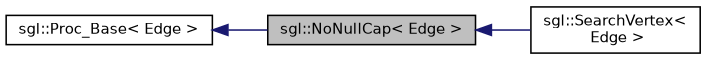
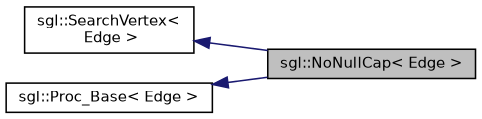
(511, 30) -> (239, 47)
